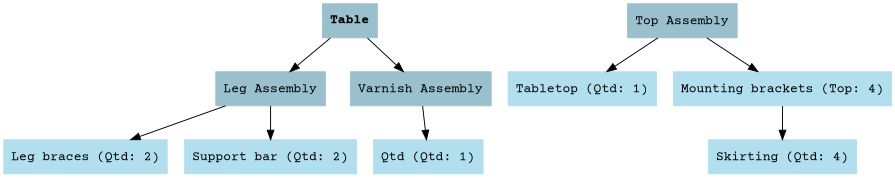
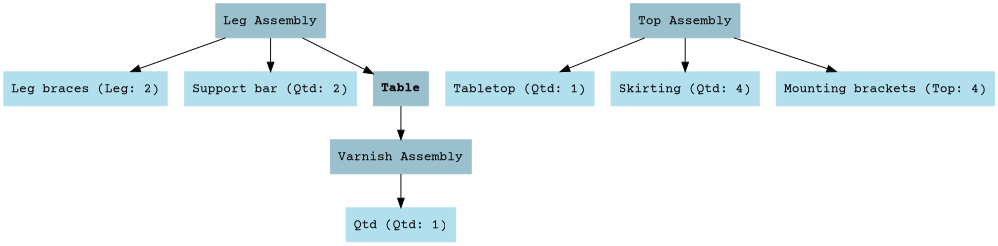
(314, 52) -> (334, 54)
(782, 118) -> (685, 50)
(85, 157) -> (85, 89)
